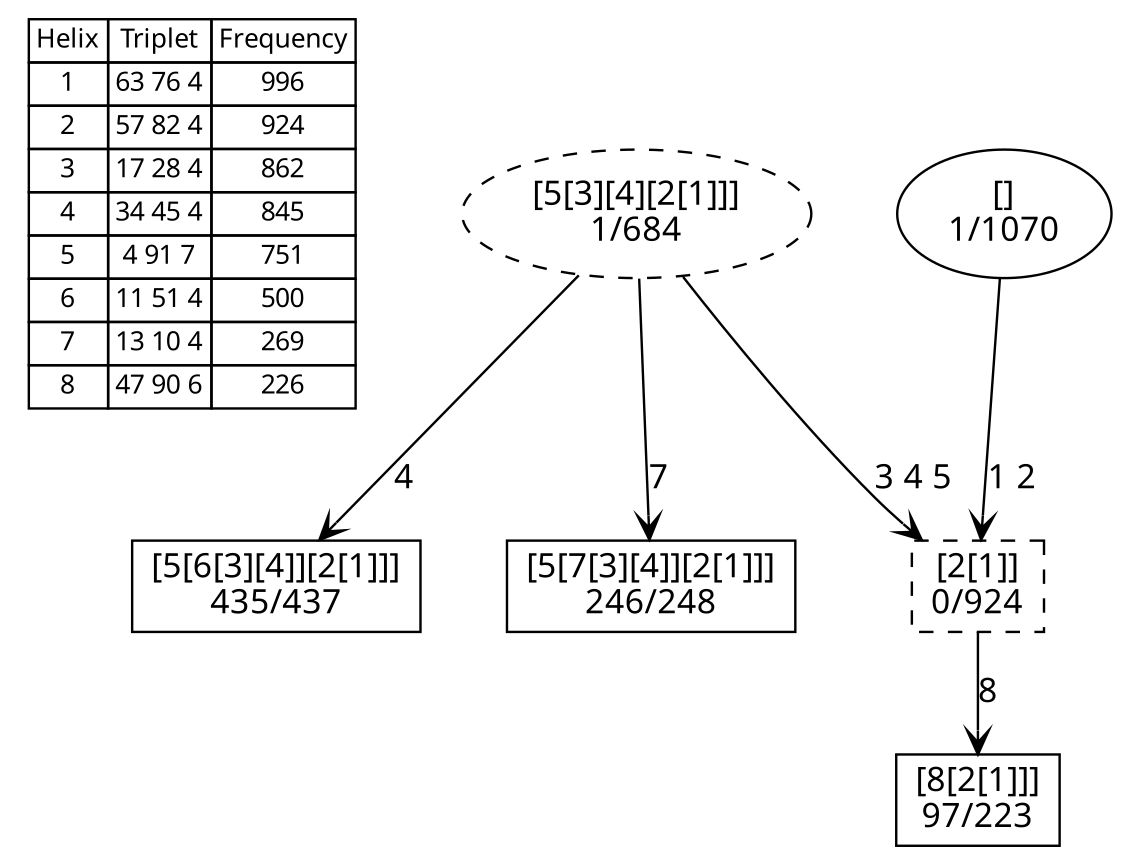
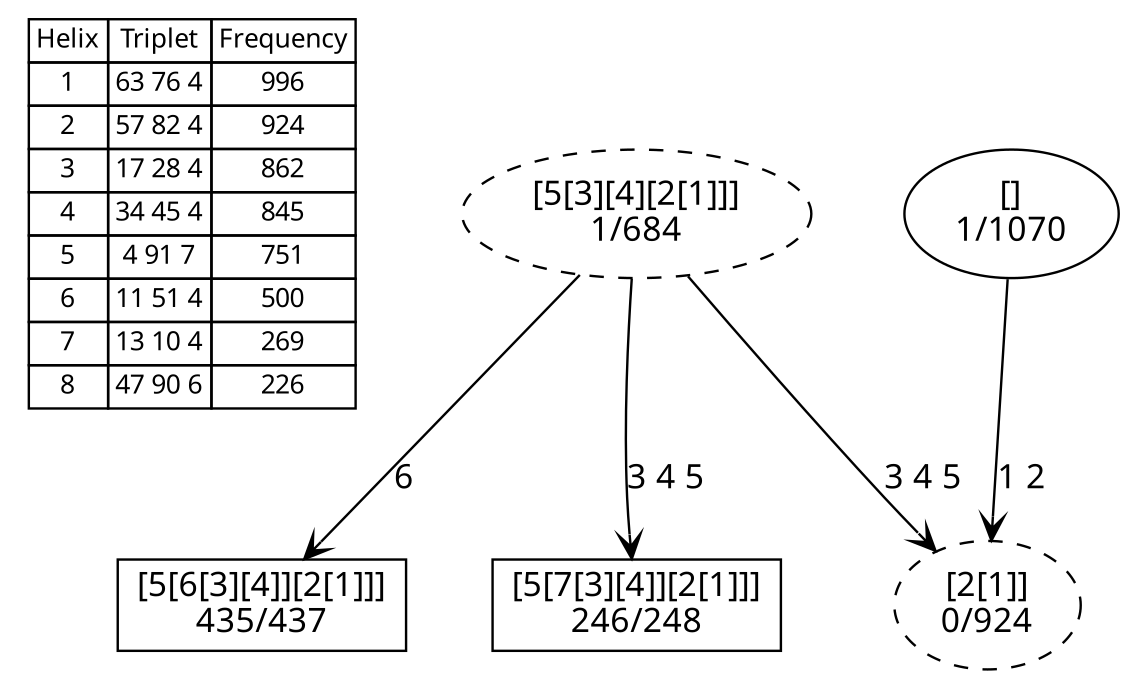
(410, 479) -> (410, 479)
(664, 479) -> (672, 479)
(978, 586) -> (988, 605)
(978, 800) -> none
